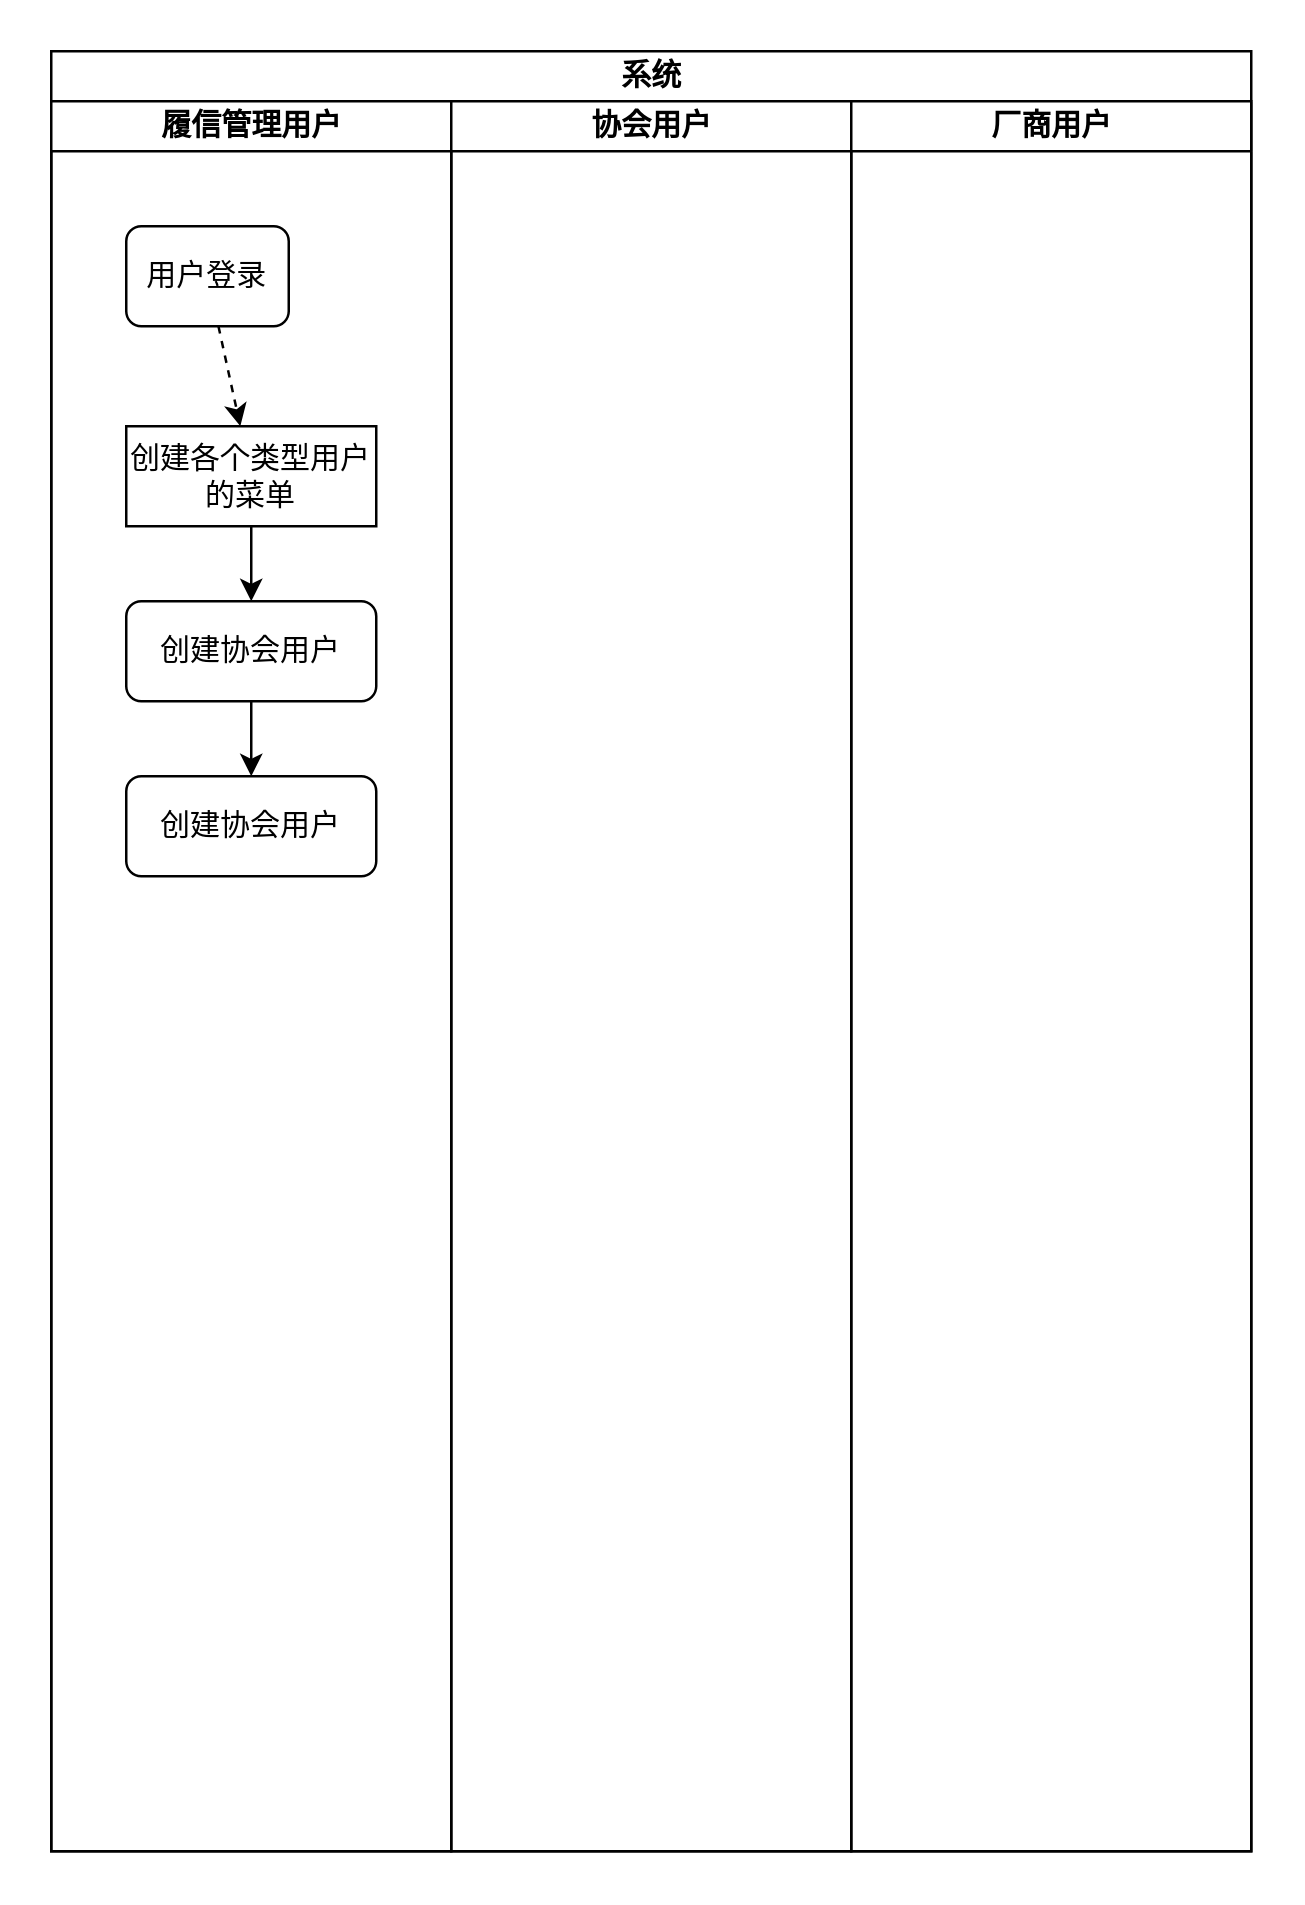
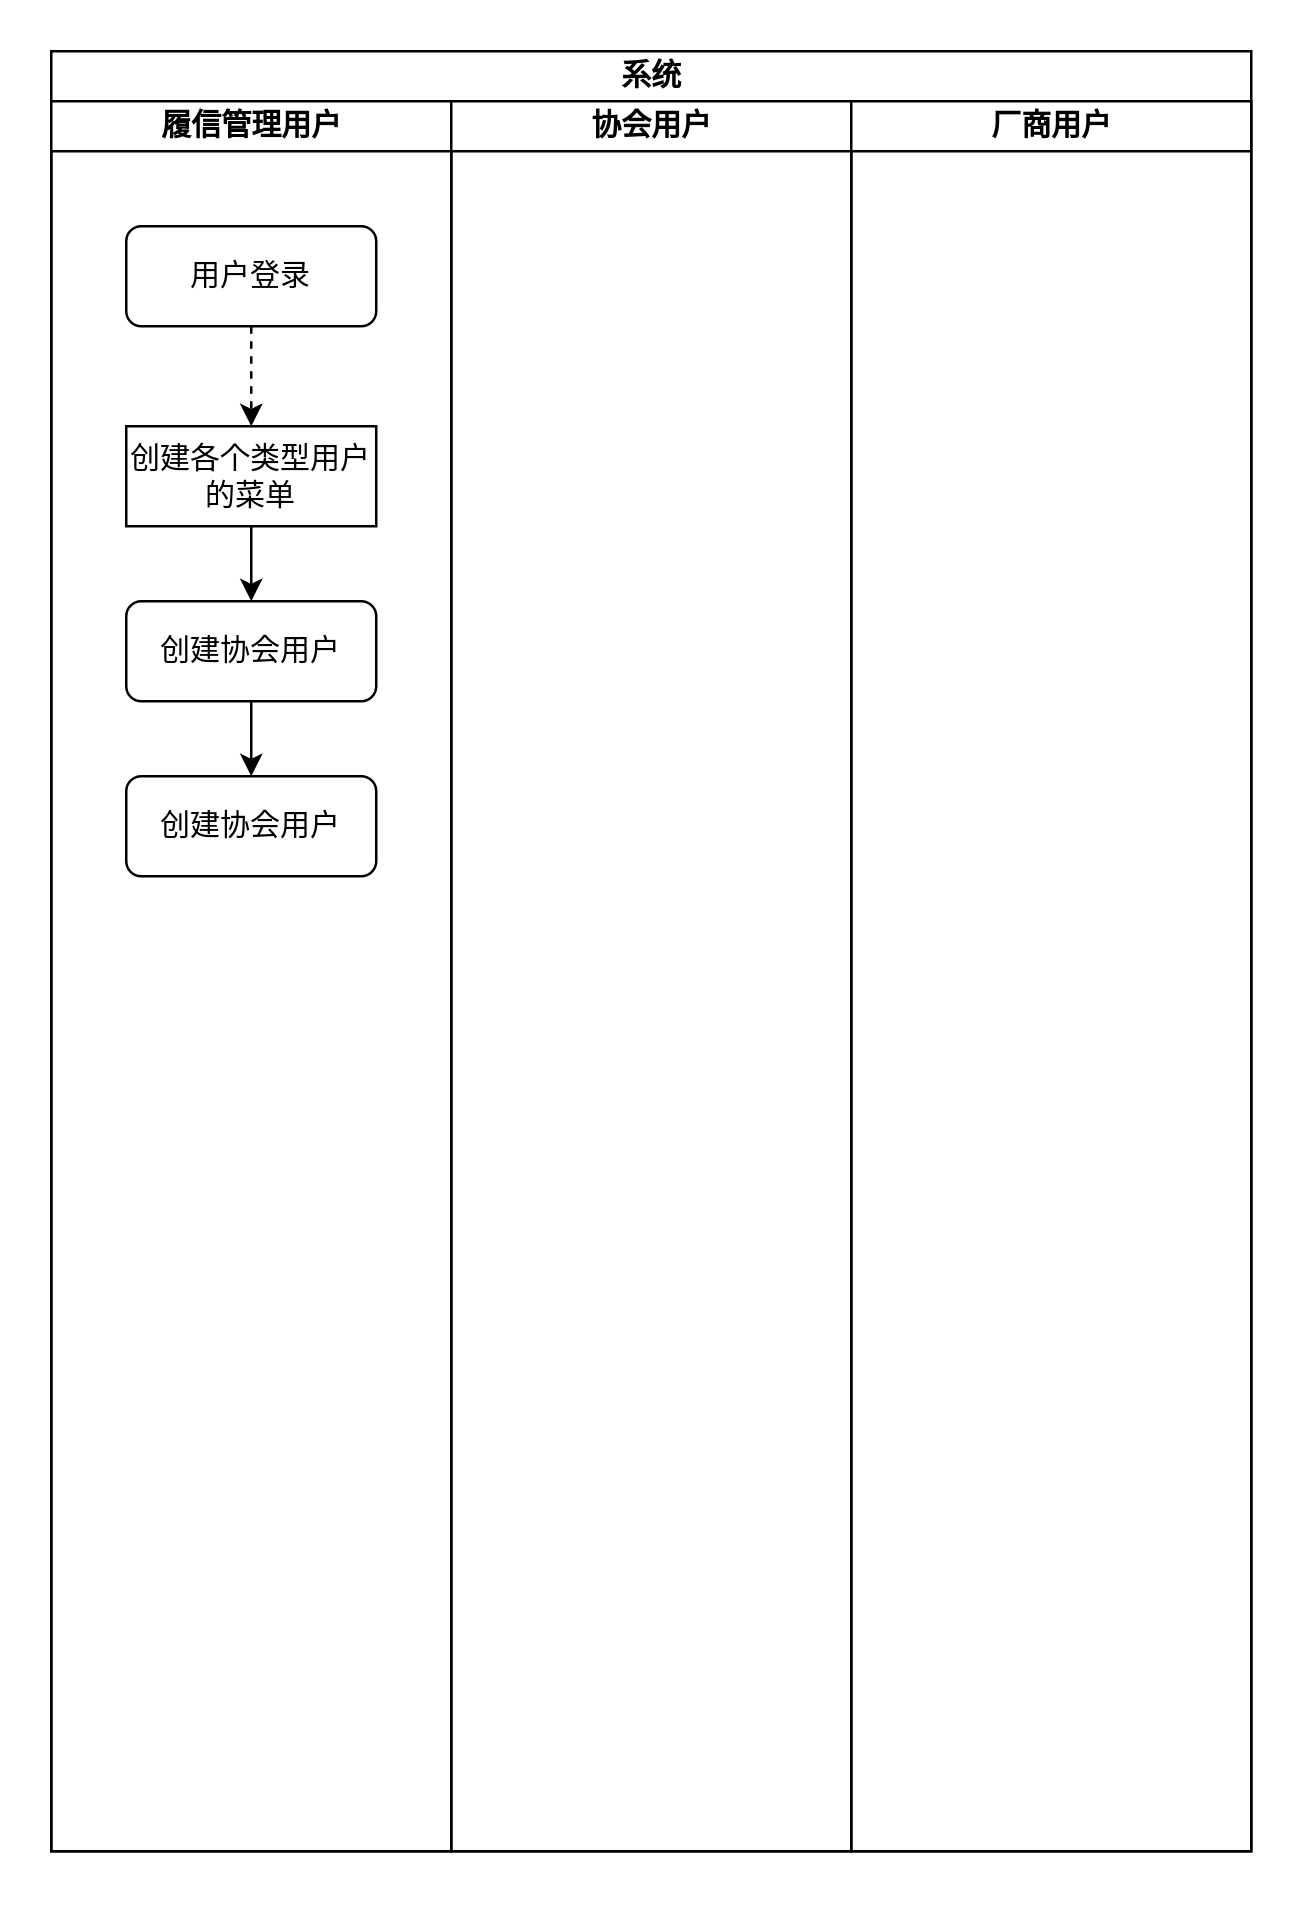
(208, 276) -> (251, 276)
